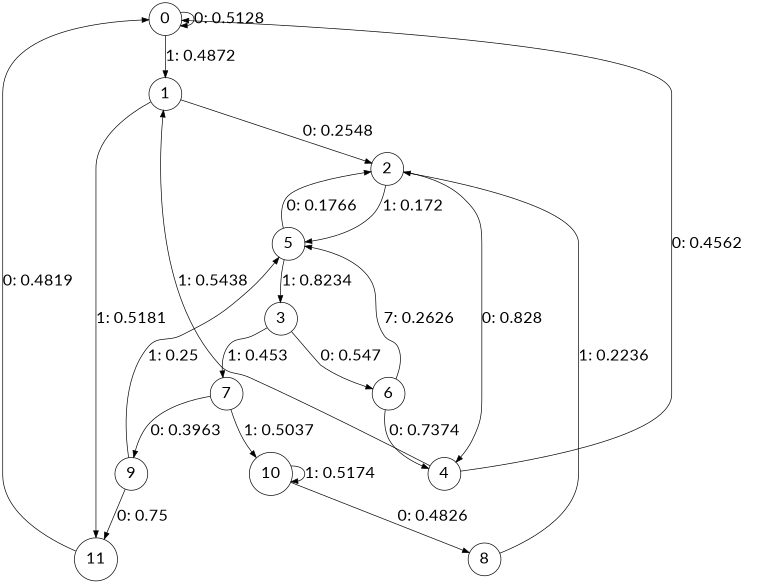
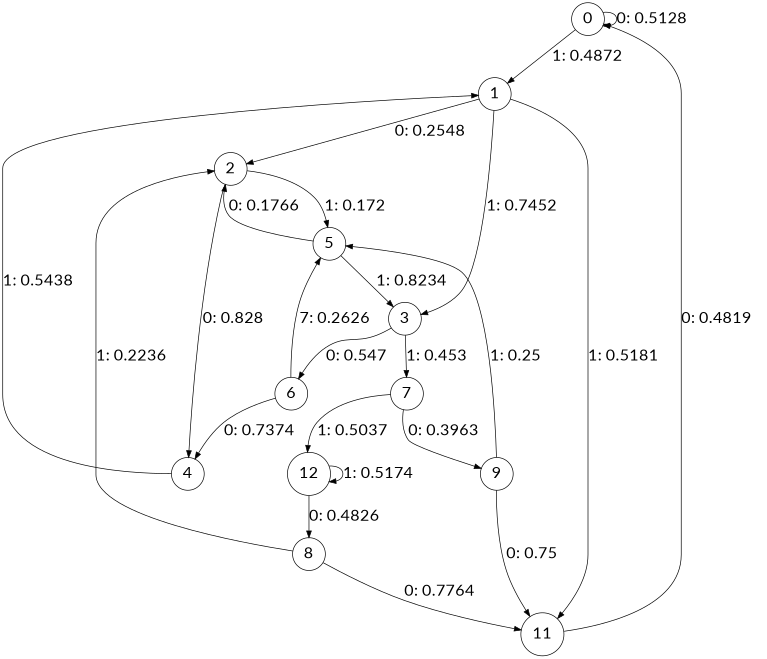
(672, 113) -> none
none -> (482, 223)
(271, 474) -> (309, 474)
none -> (416, 604)
